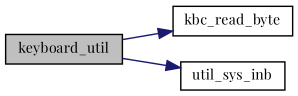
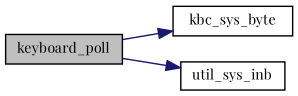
(233, 21) -> (233, 21)
(64, 49) -> (64, 49)
